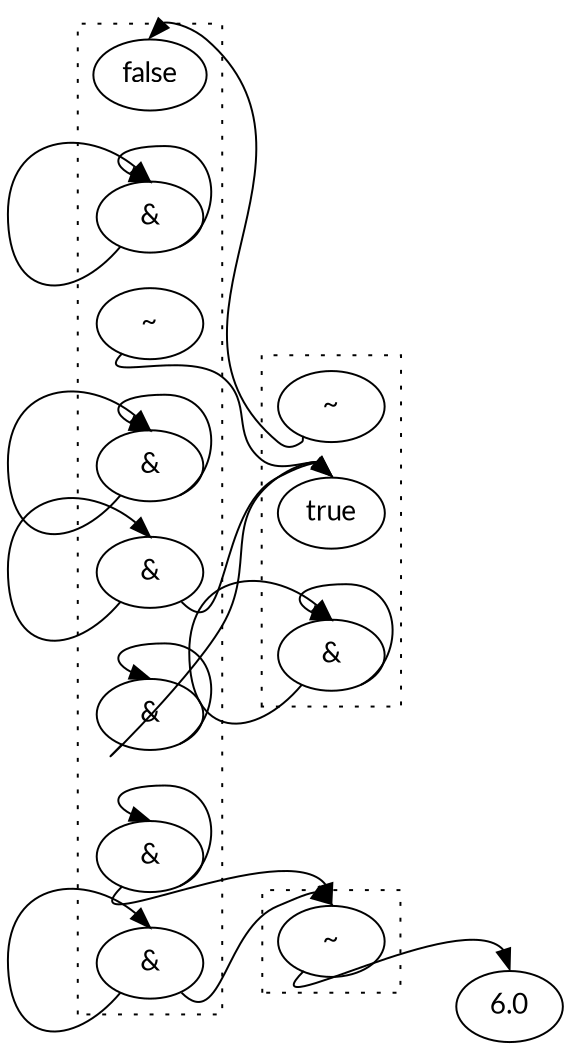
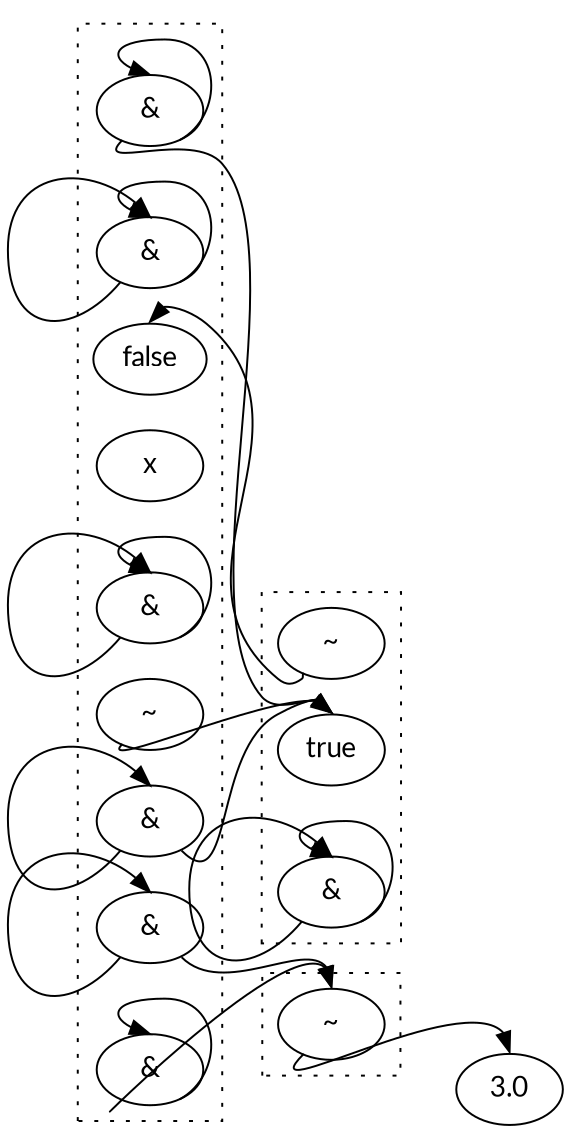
none -> (150, 466)
(510, 1007) -> (510, 1089)
